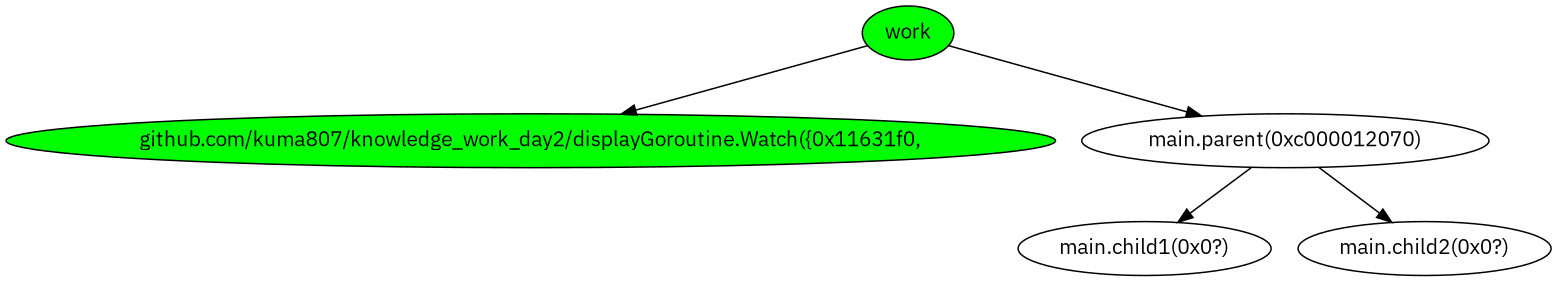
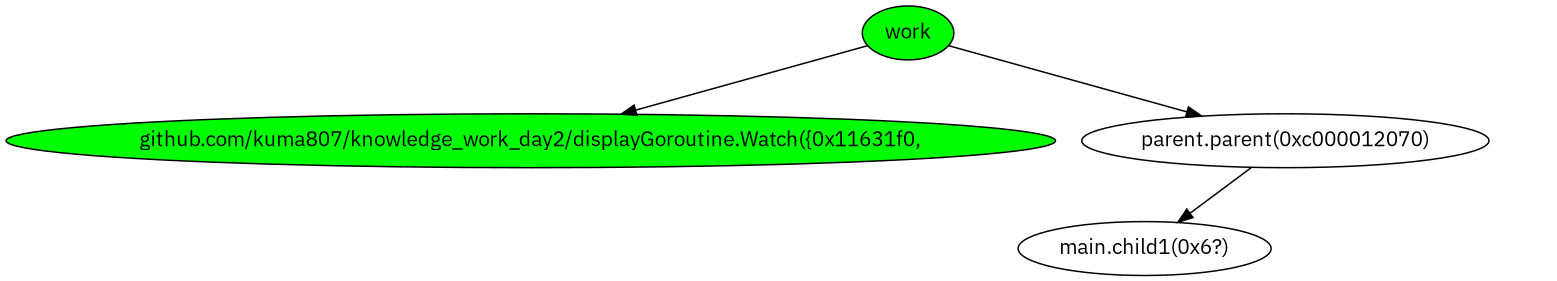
(1285, 141) -> (1285, 141)
(1145, 249) -> (1145, 249)
(1425, 249) -> none
